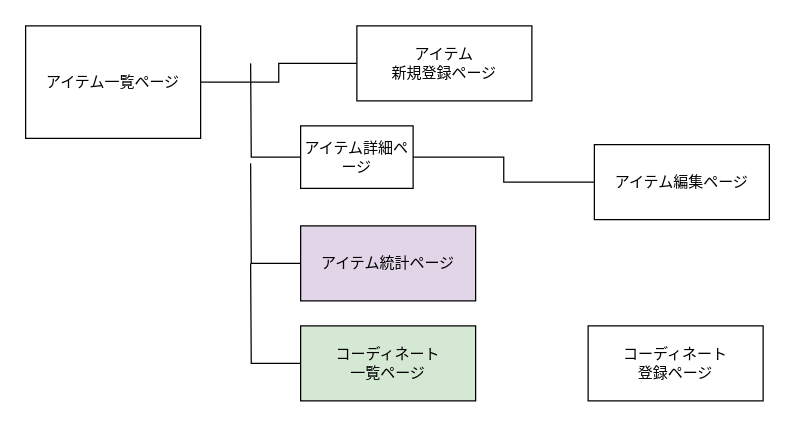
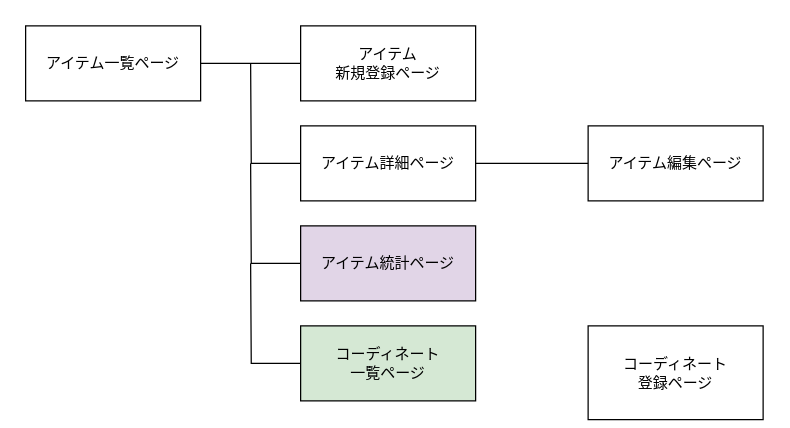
(444, 63) -> (388, 63)
(113, 82) -> (113, 63)
(357, 157) -> (388, 163)
(682, 182) -> (676, 163)
(676, 363) -> (676, 373)
